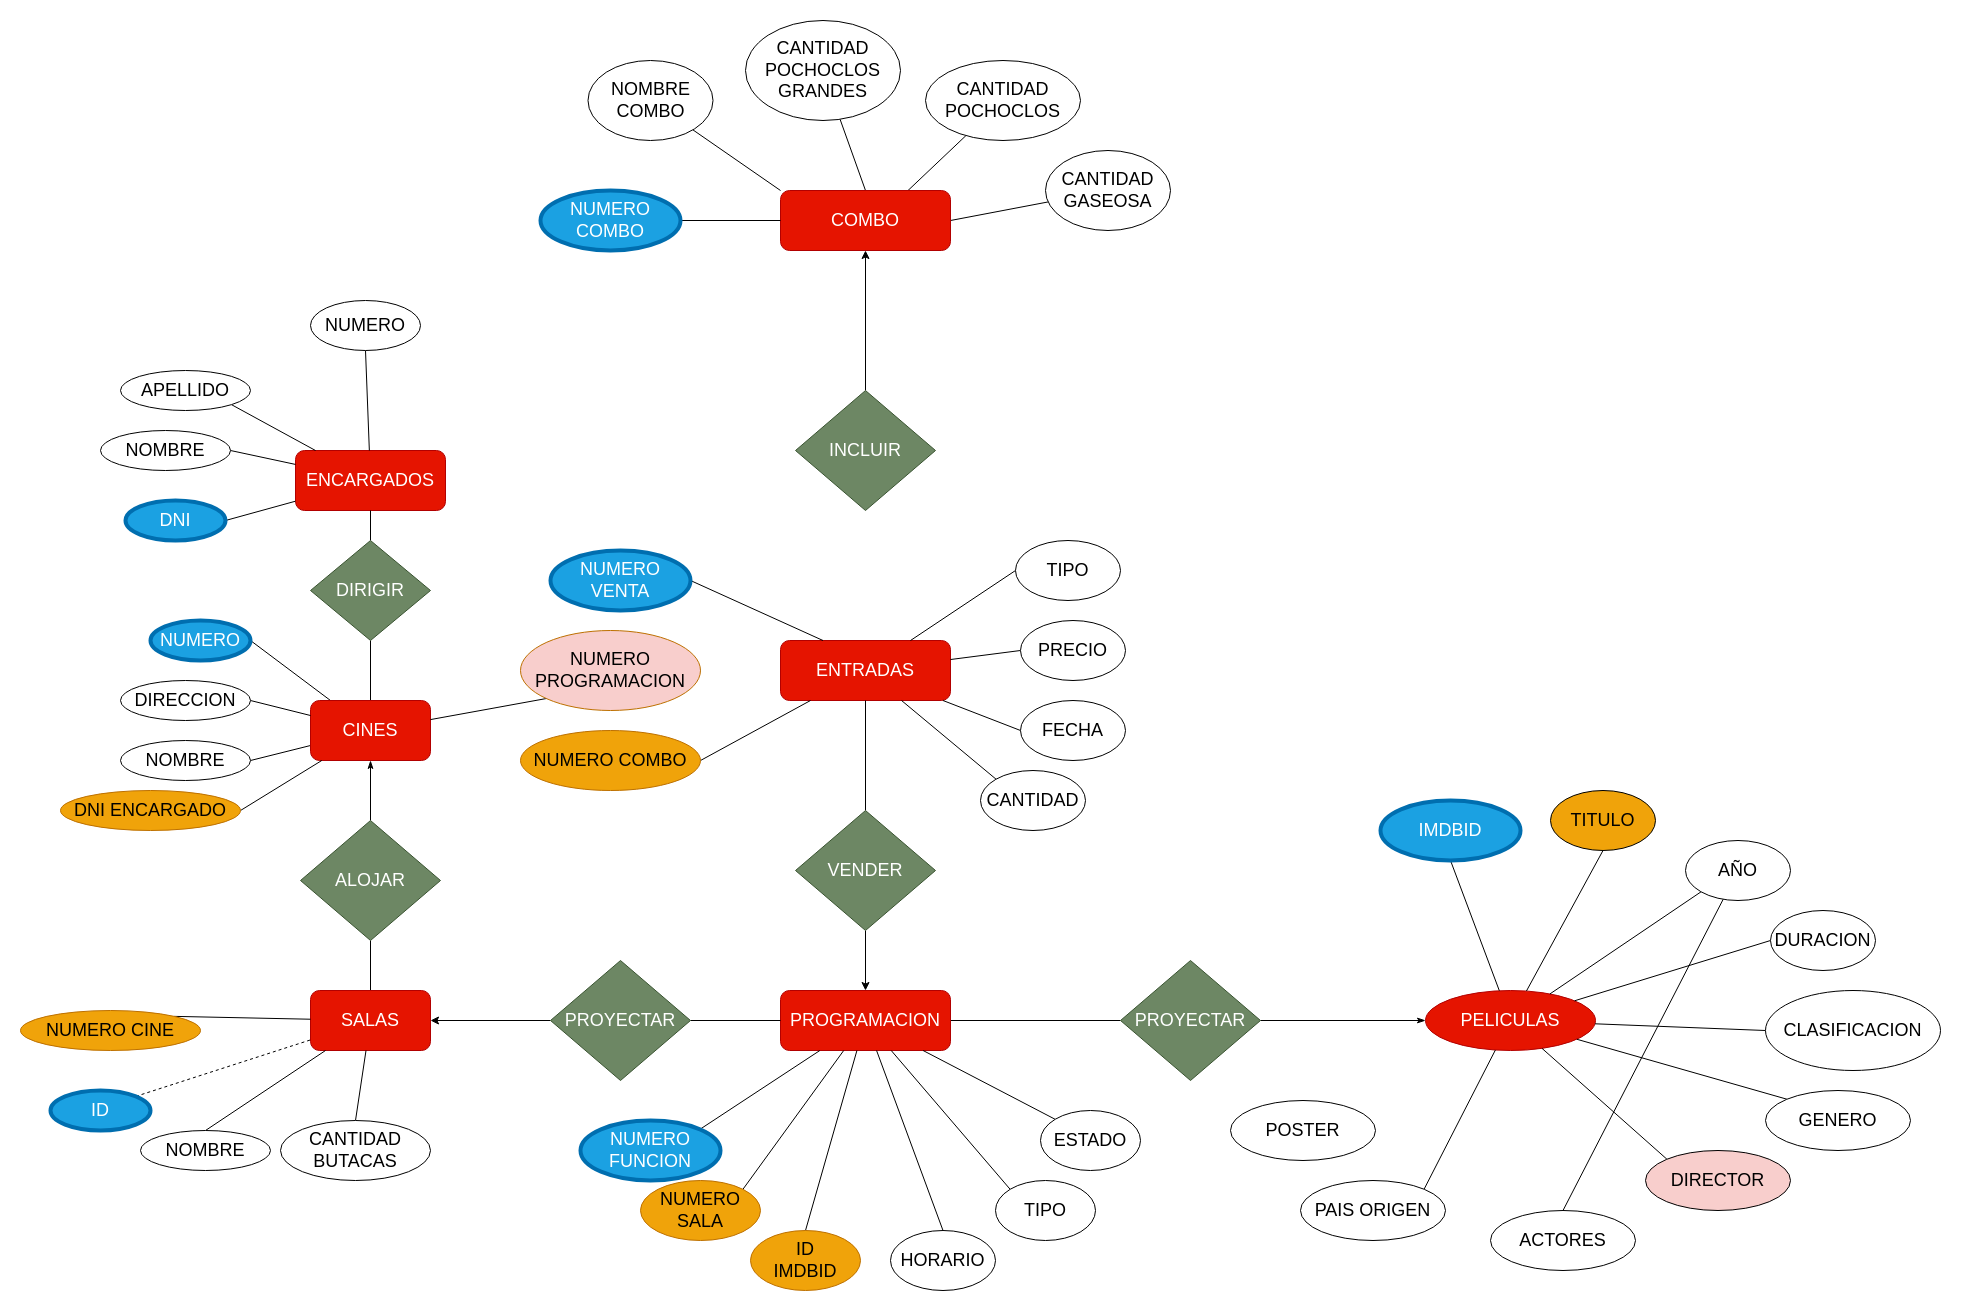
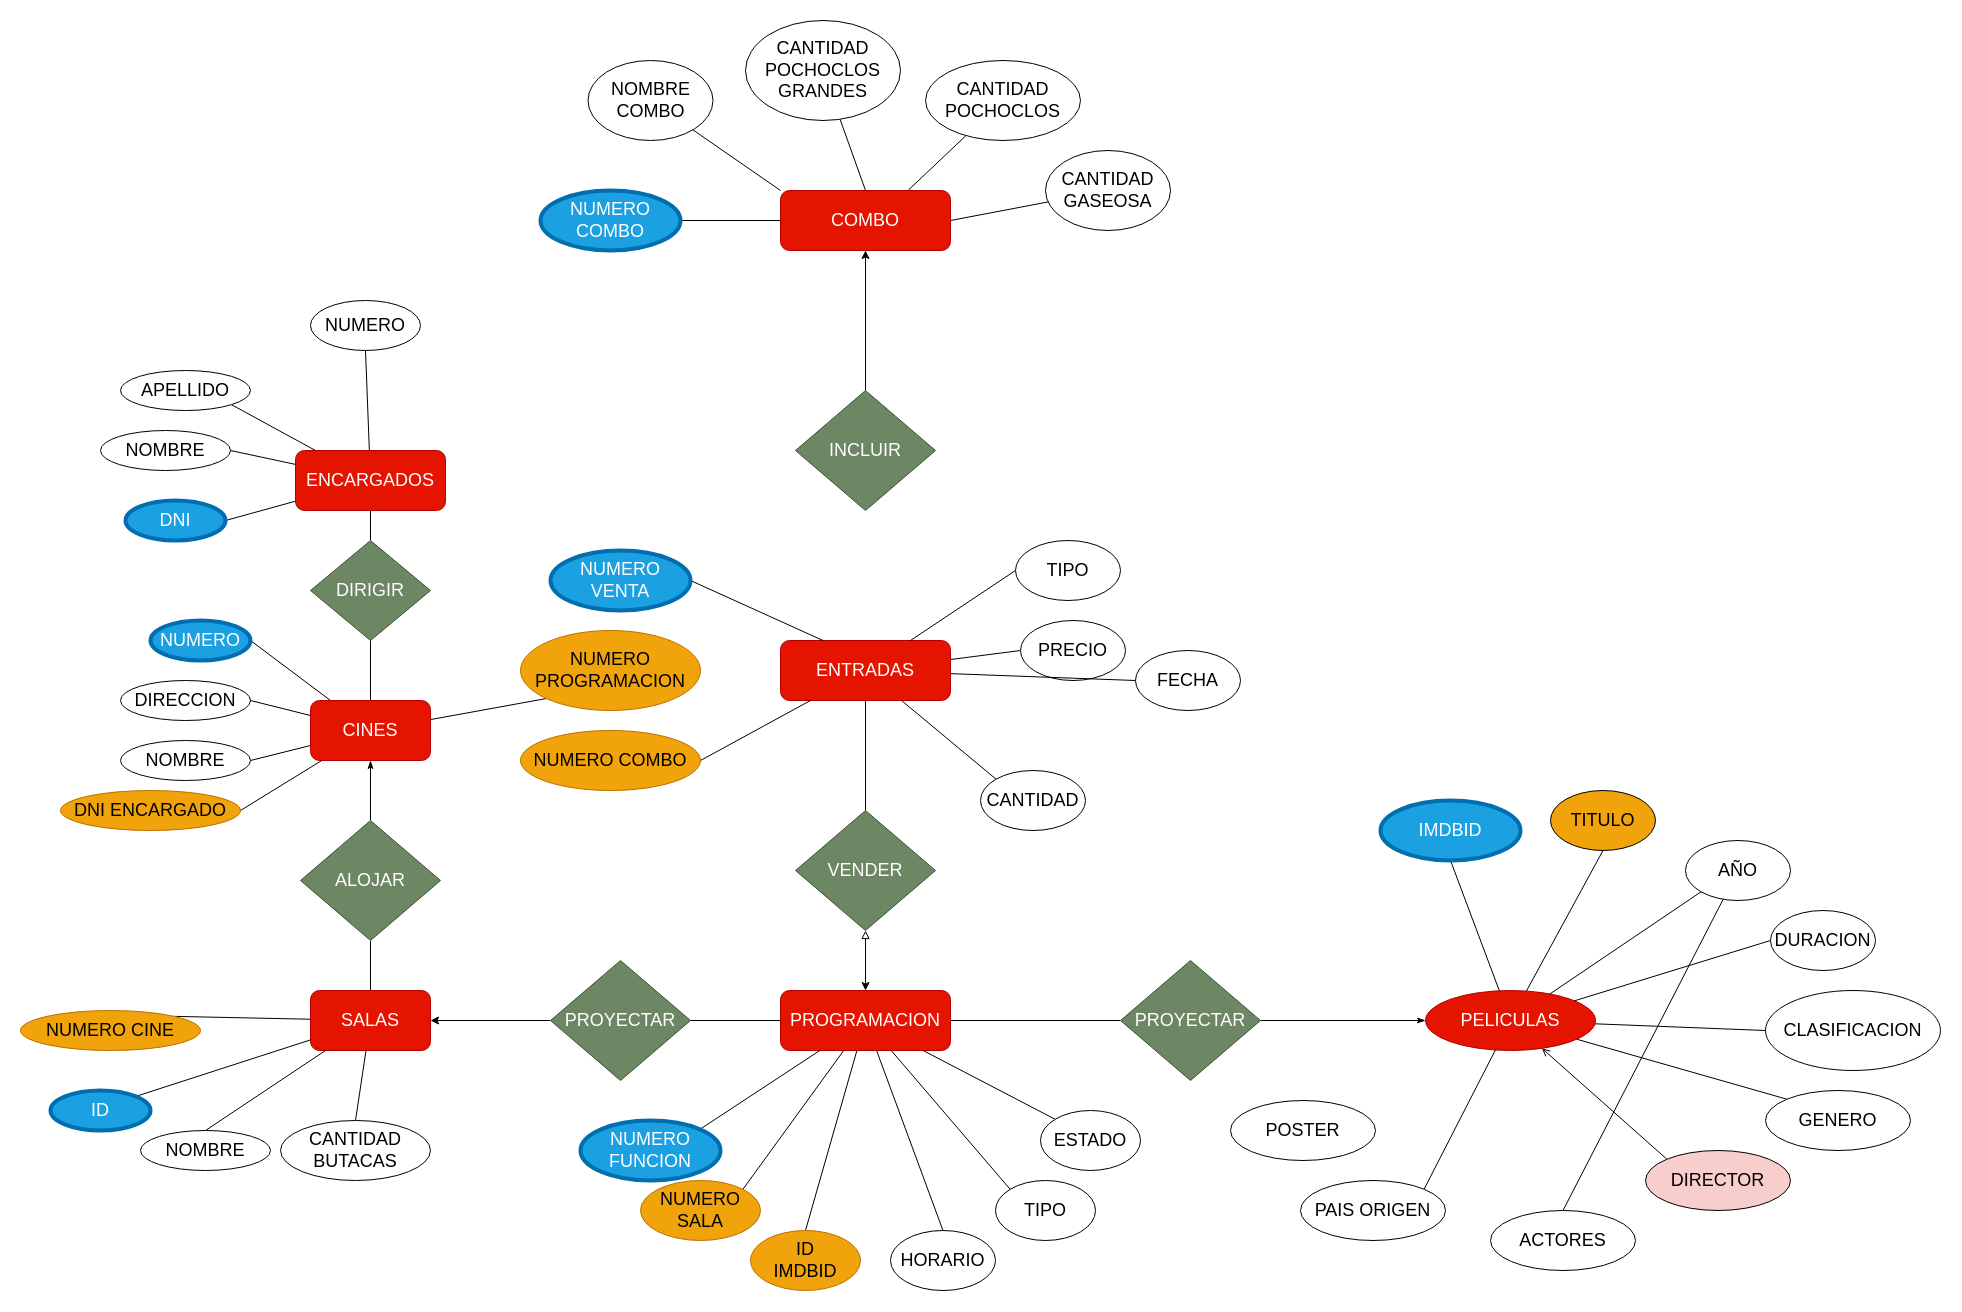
(611, 671) -> (611, 671)
(1073, 731) -> (1188, 681)
(866, 936) -> (866, 940)
(1545, 1051) -> (1546, 1052)
(222, 1069) -> (222, 1069)
